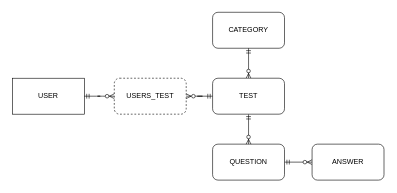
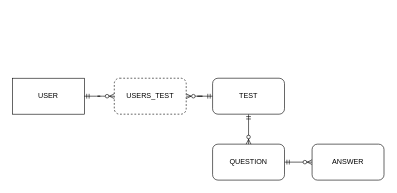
(249, 30) -> none
(249, 63) -> none
